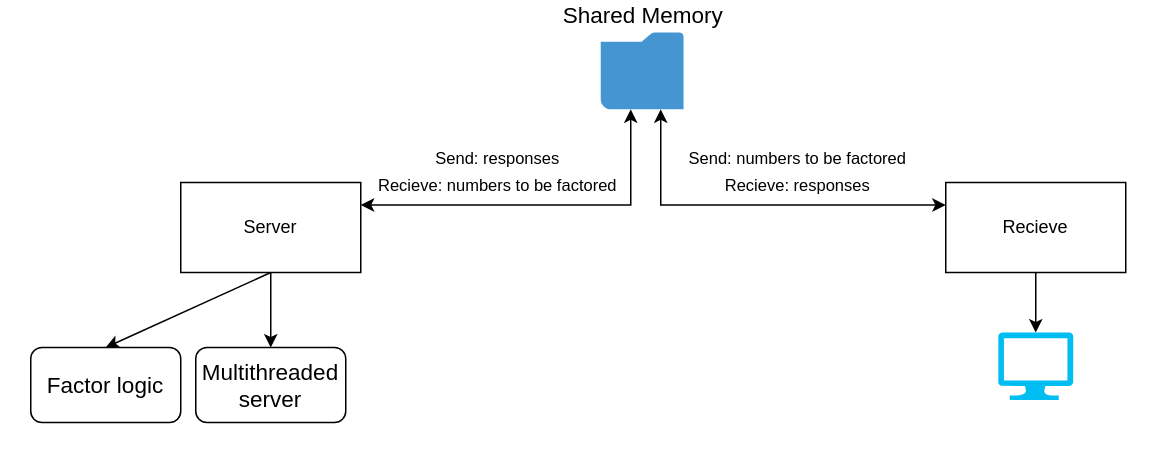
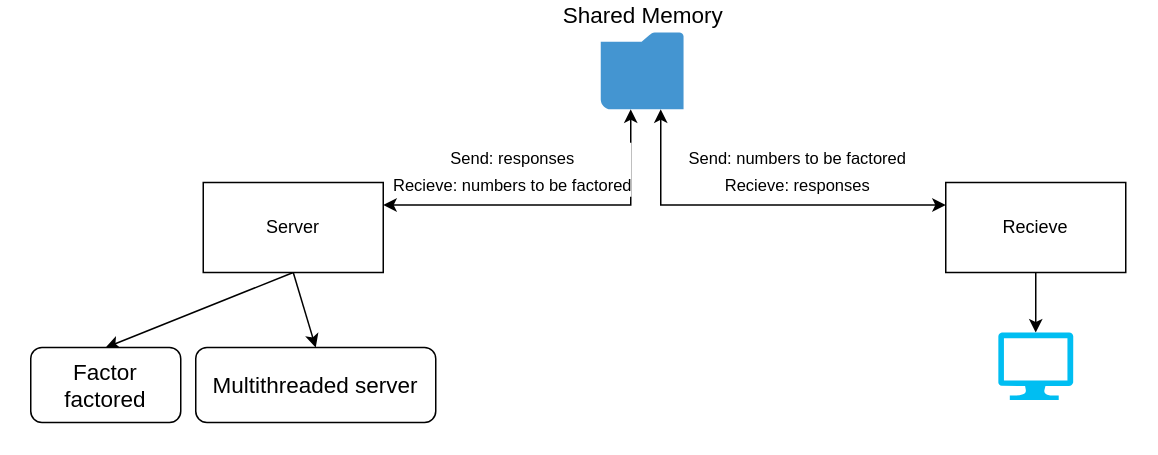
(271, 227) -> (293, 227)
(106, 385) -> (106, 385)
(271, 385) -> (316, 385)
